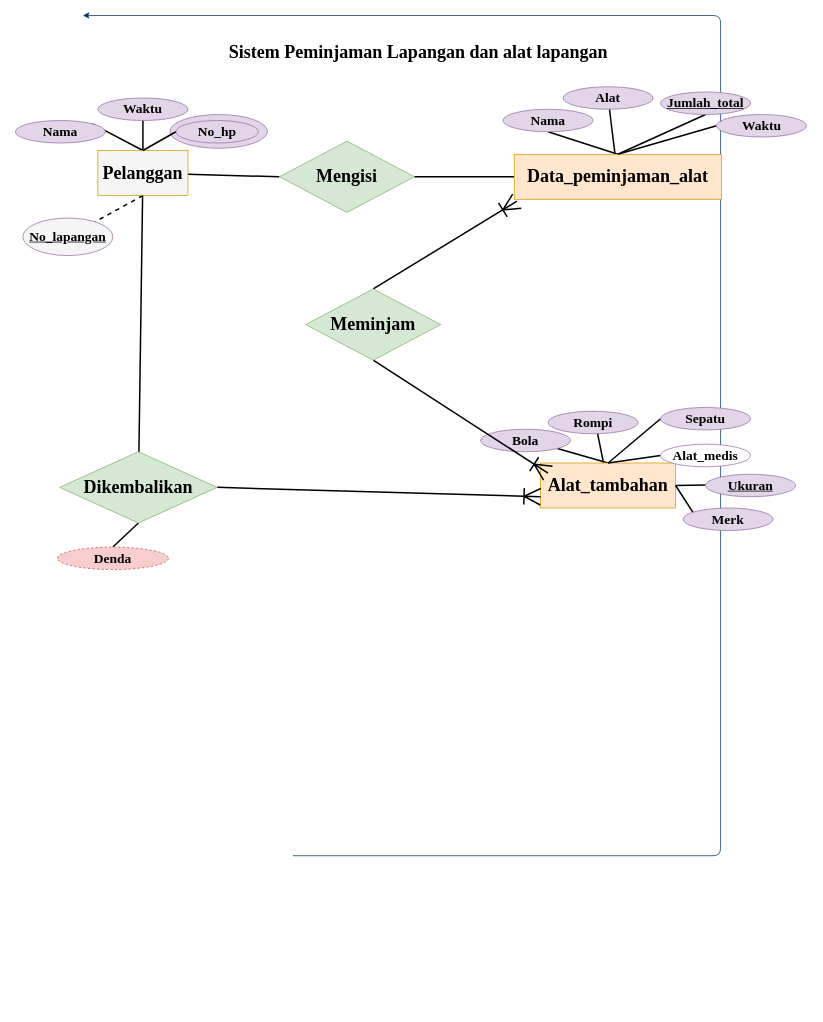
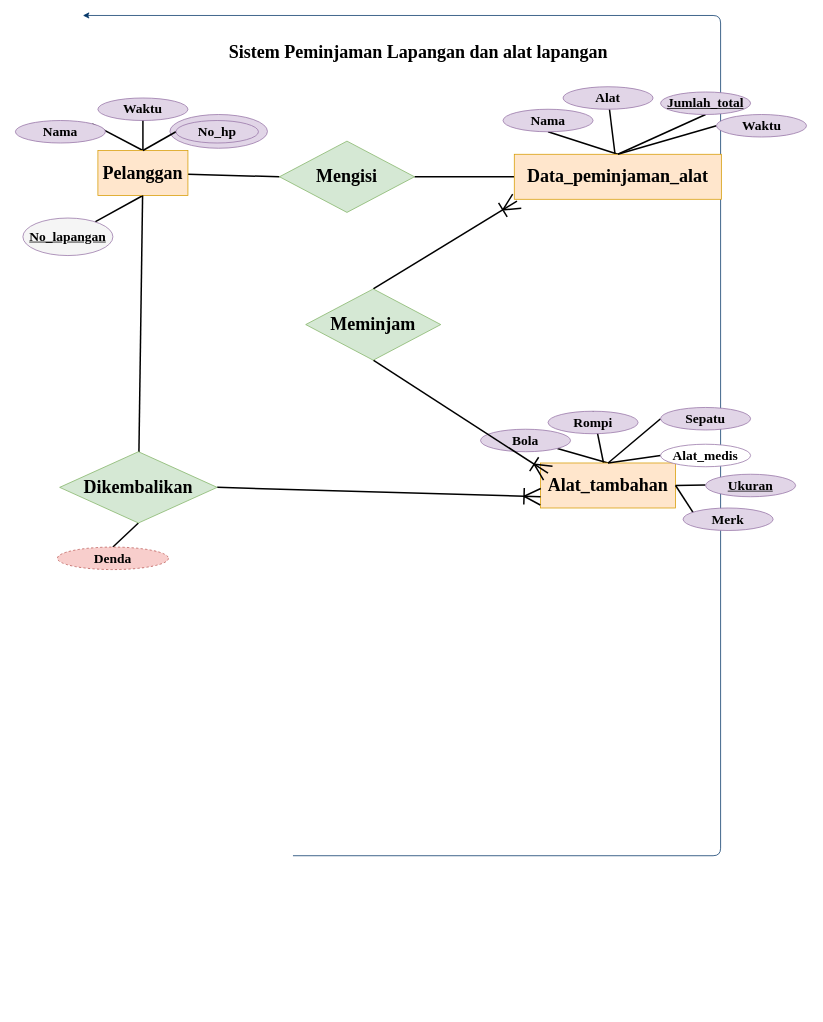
(143, 173) -> (143, 173)
(118, 209) -> (118, 209)
